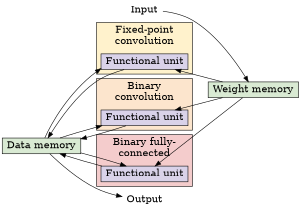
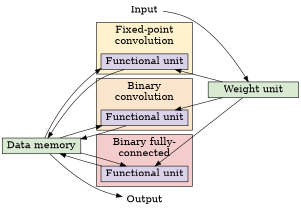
(253, 90) -> (253, 90)
